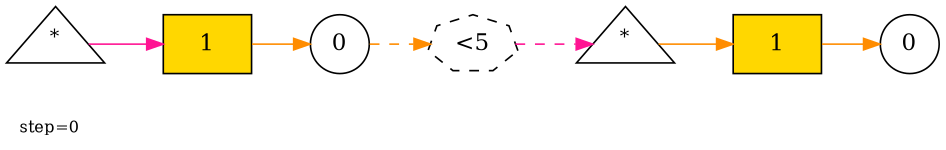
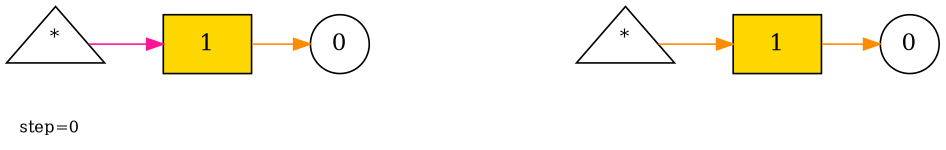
(473, 44) -> none
